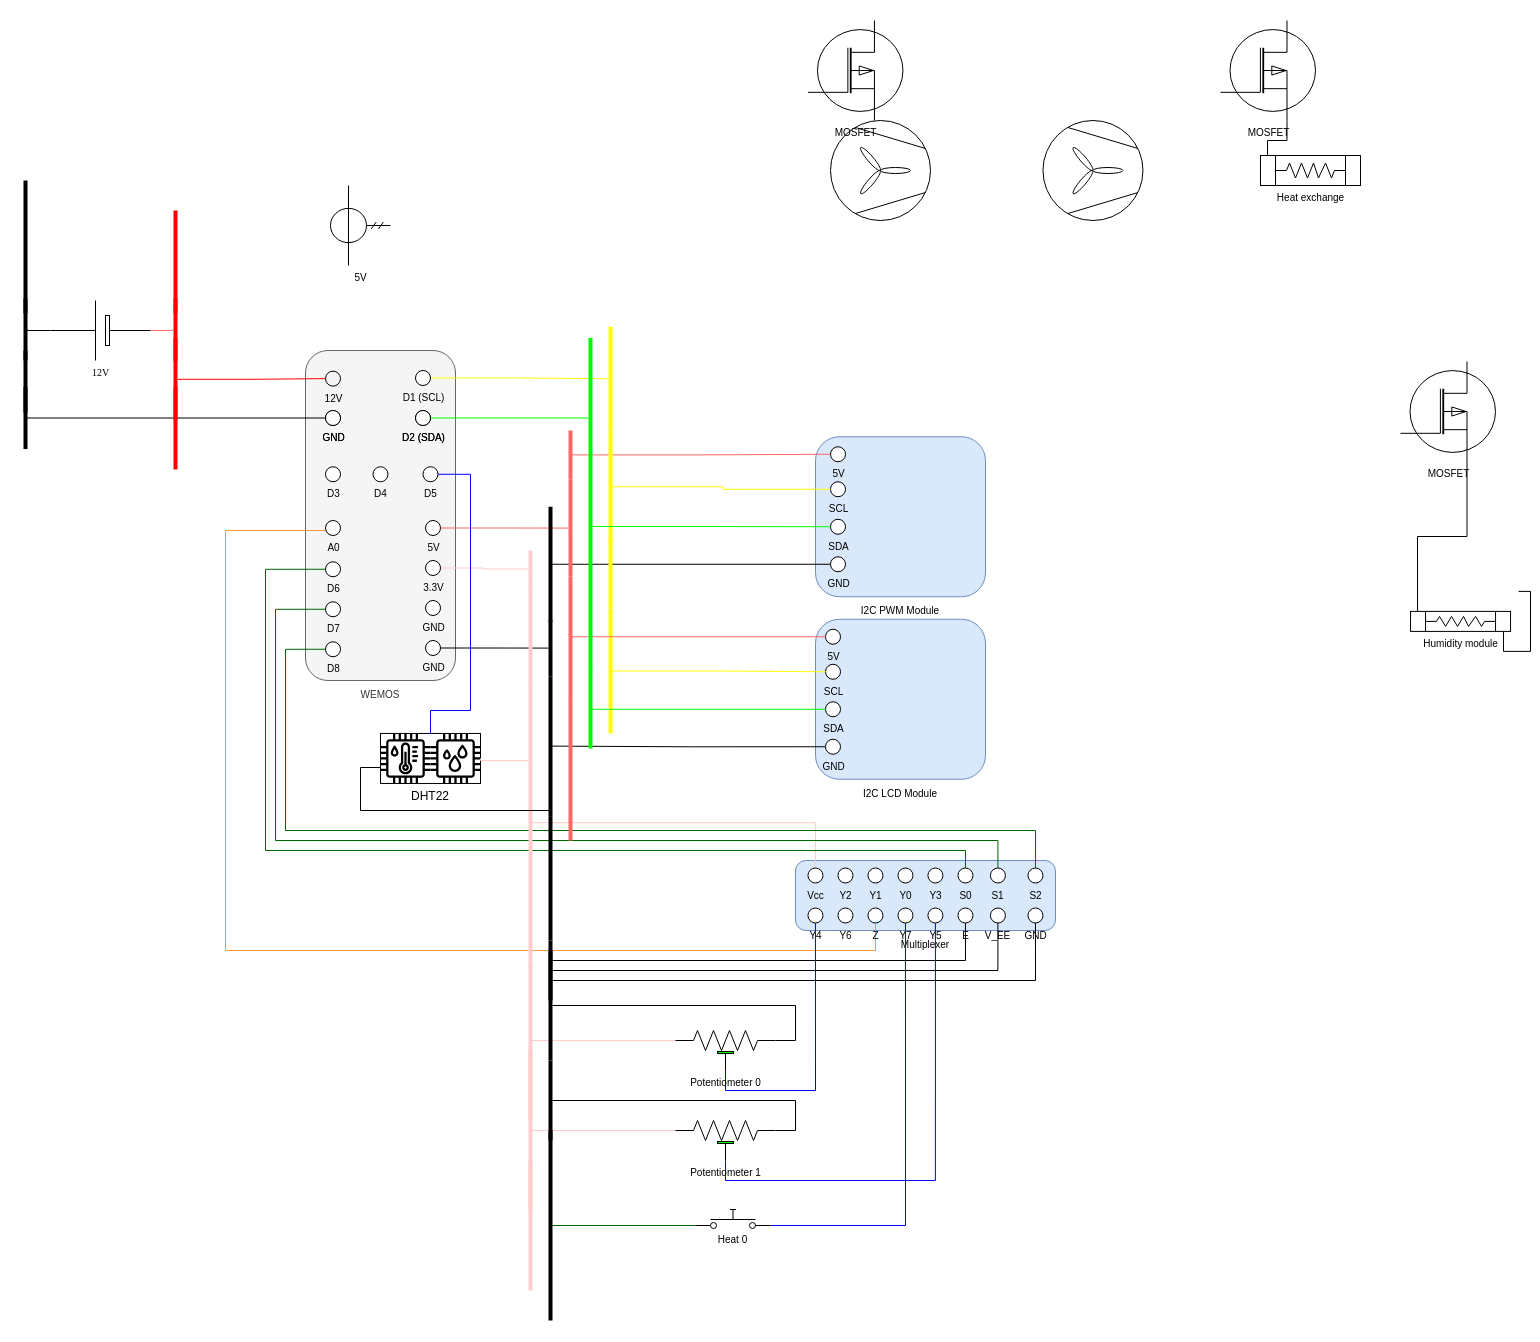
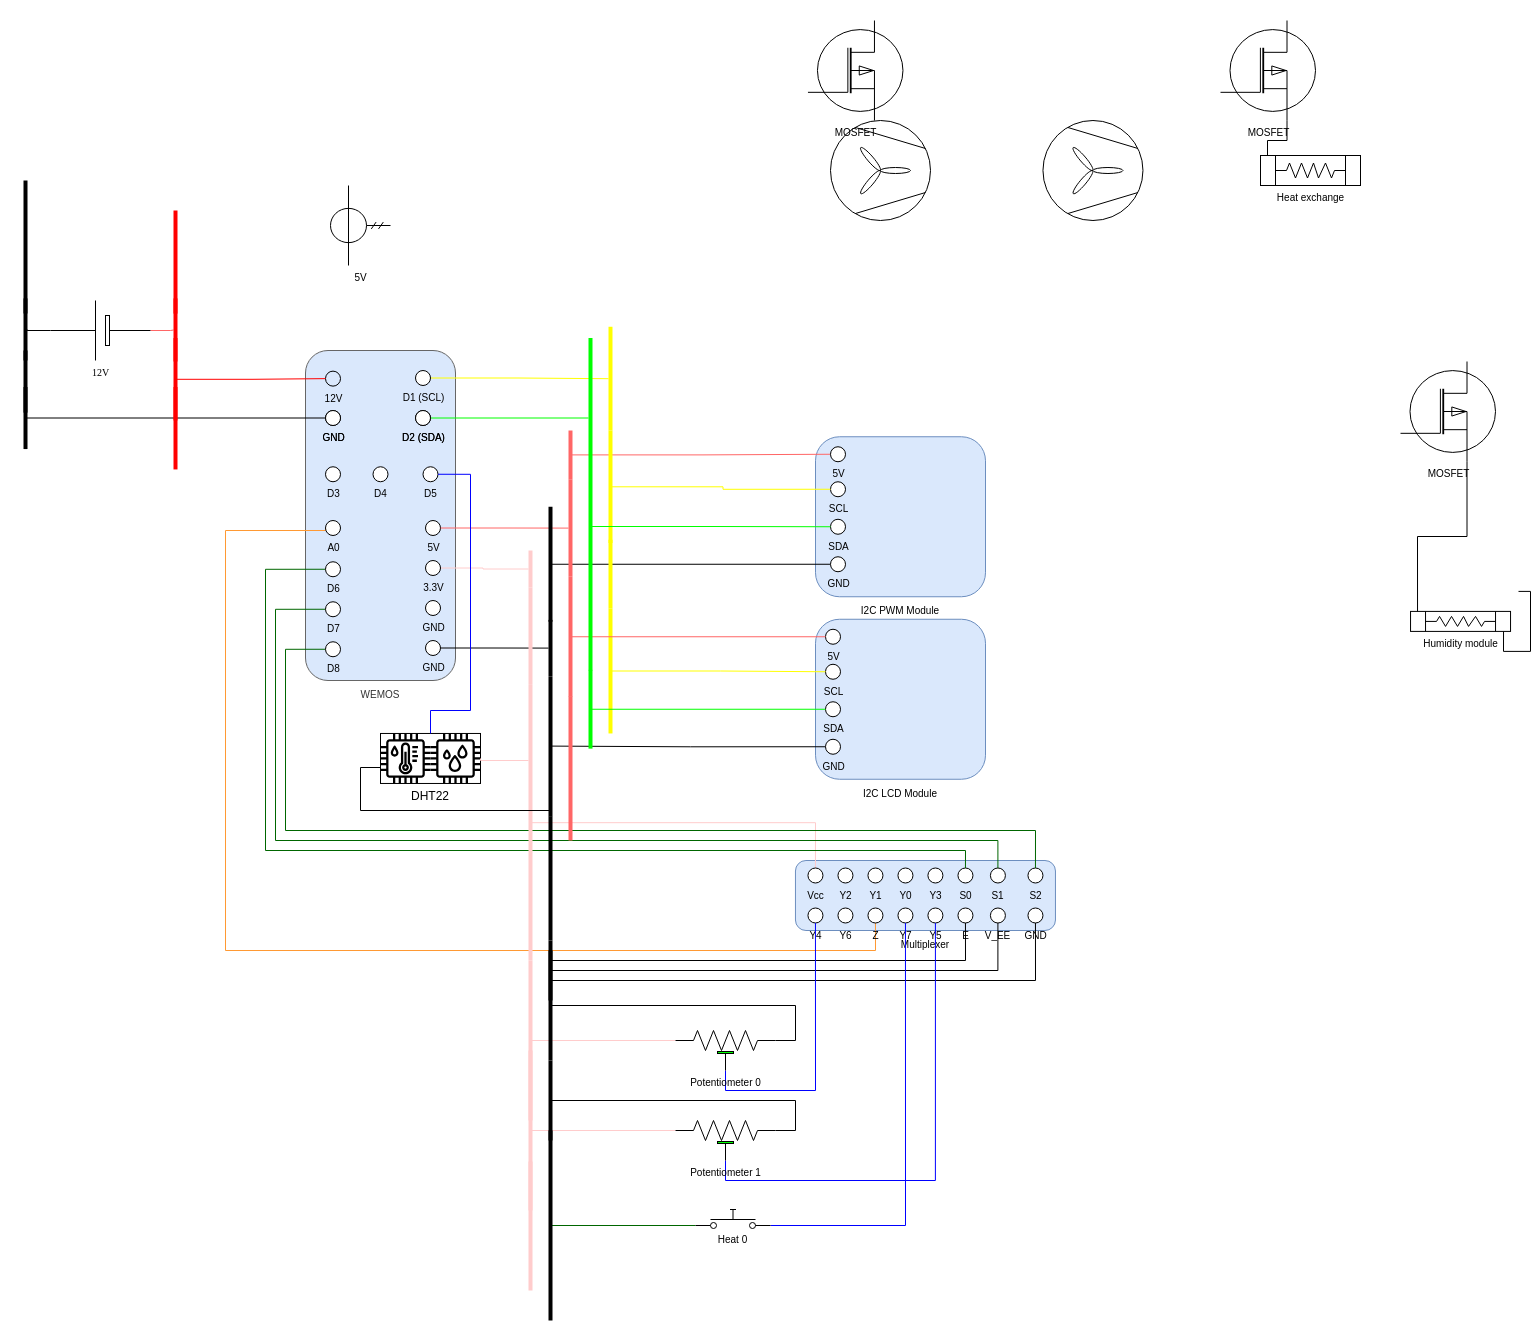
(381, 516) -> (381, 516)
